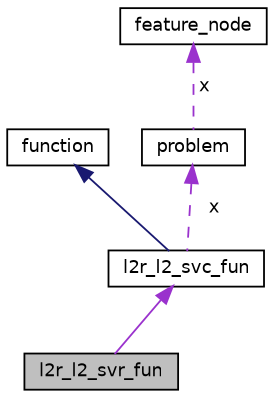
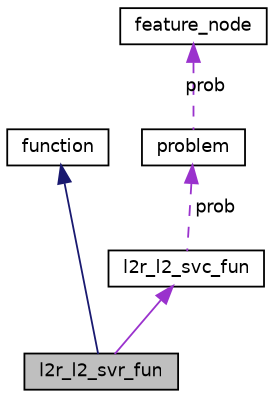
(203, 87) -> (203, 87)
(212, 208) -> (212, 208)
(129, 214) -> (81, 269)
